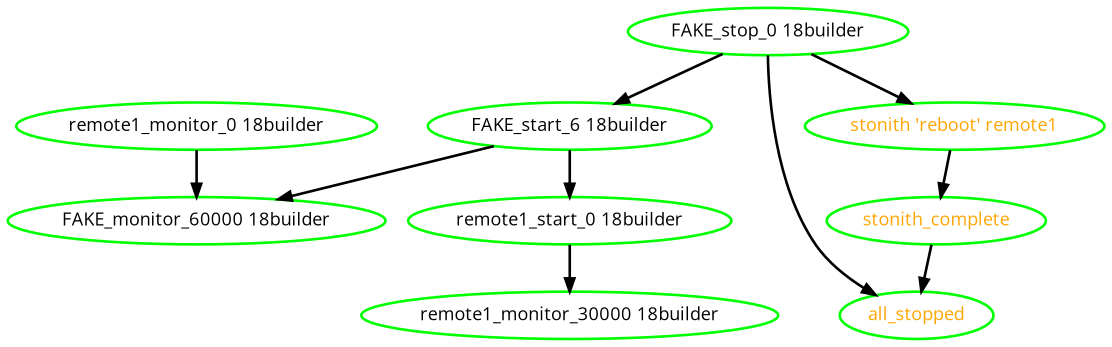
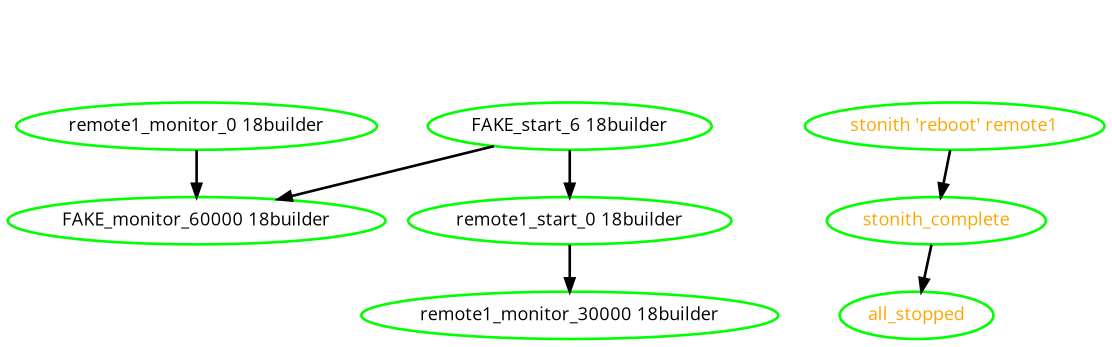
(768, 32) -> none
